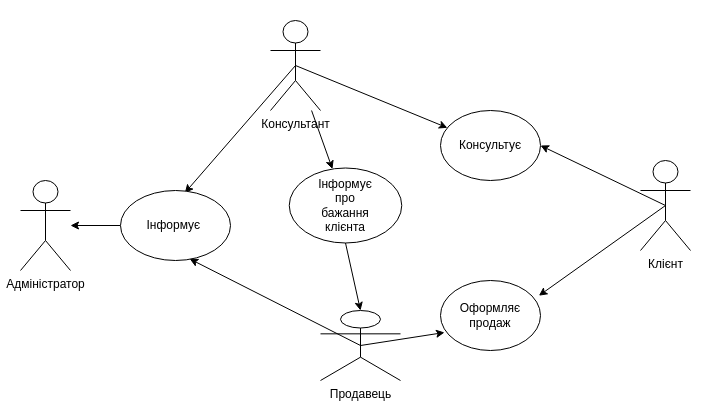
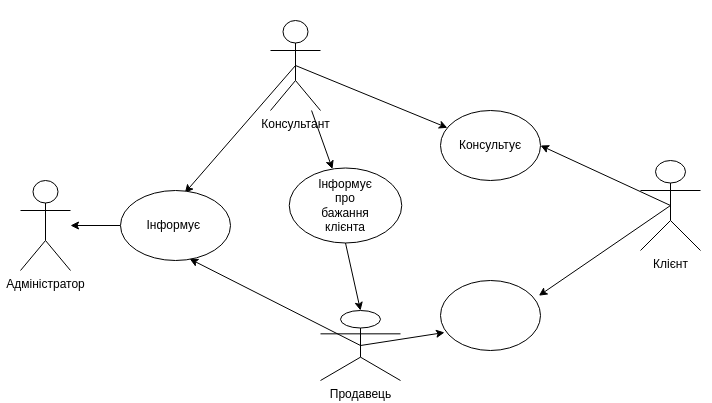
(666, 206) -> (671, 206)
(491, 316) -> none
